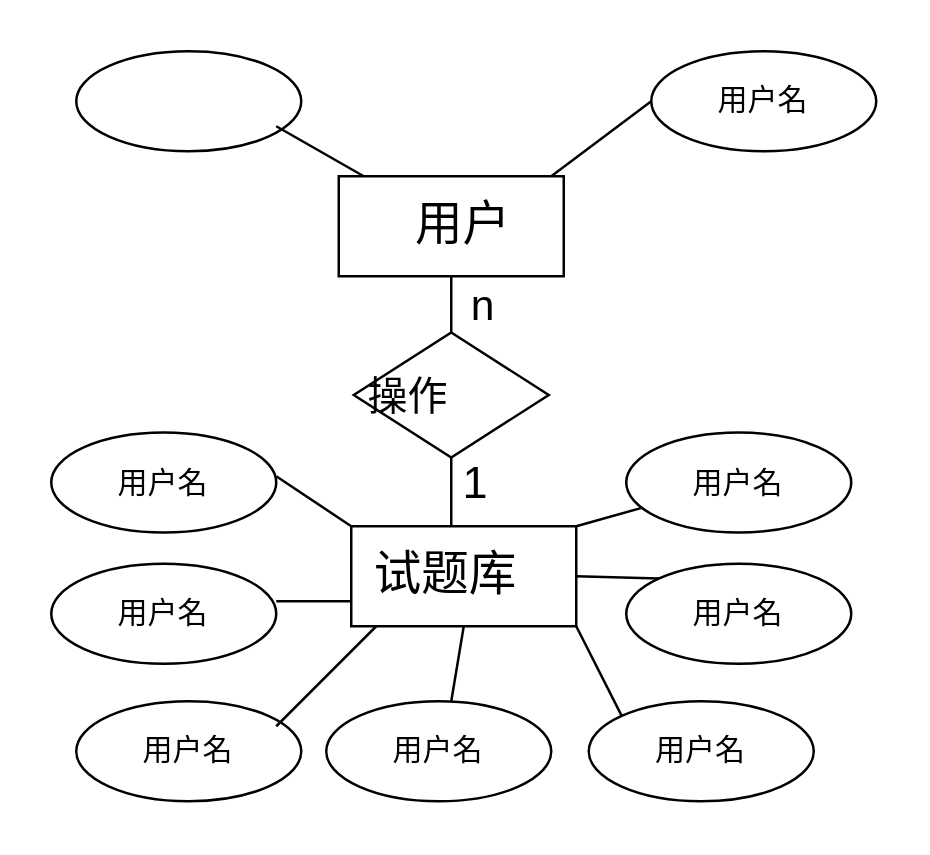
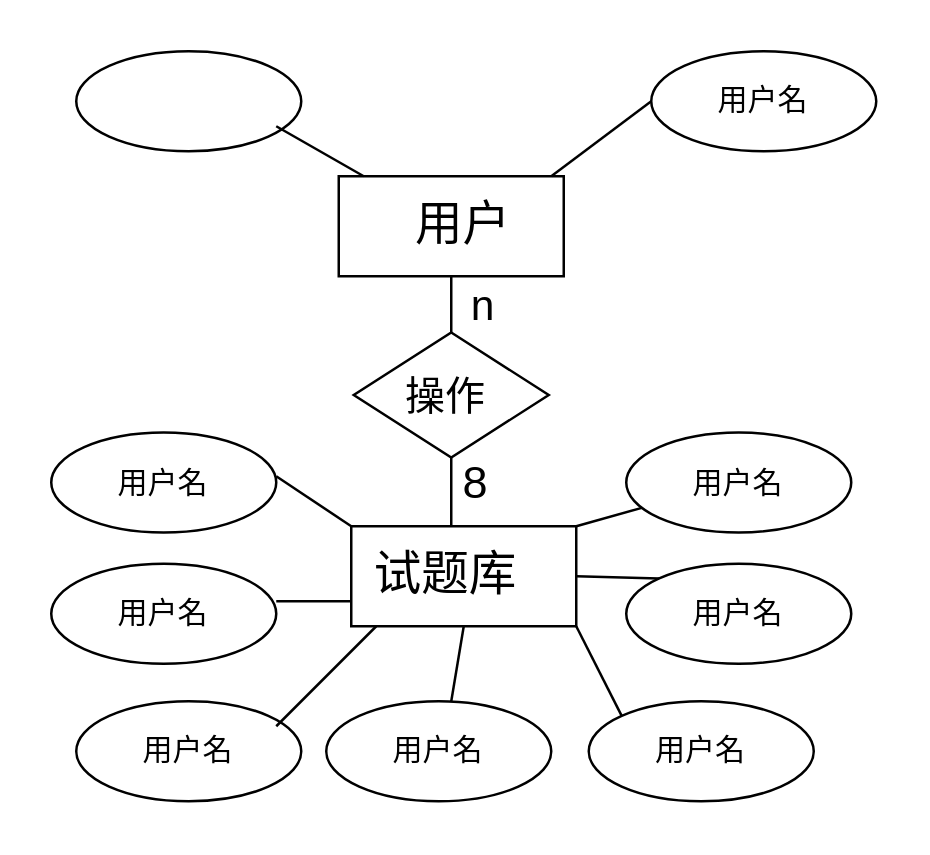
(409, 395) -> (446, 395)
(476, 484) -> (476, 484)
